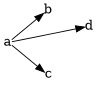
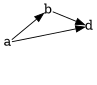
none -> (64, 17)
(48, 75) -> none
